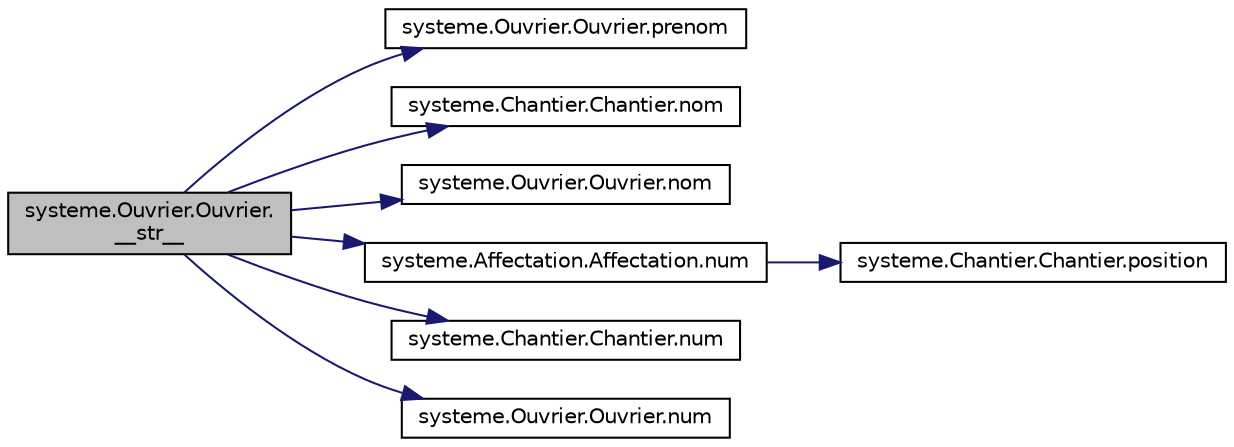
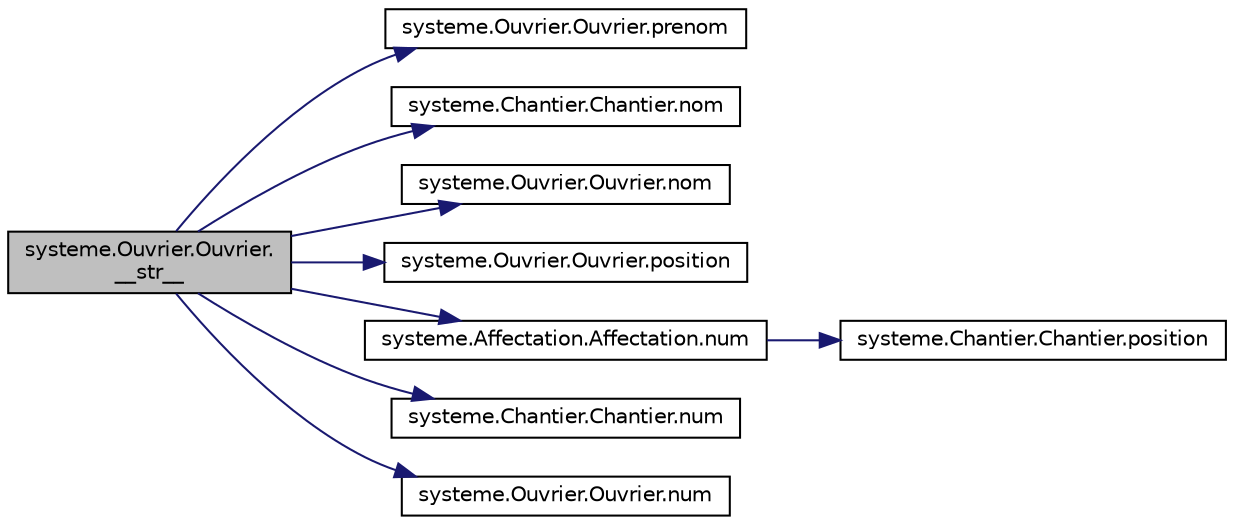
none -> (566, 262)
